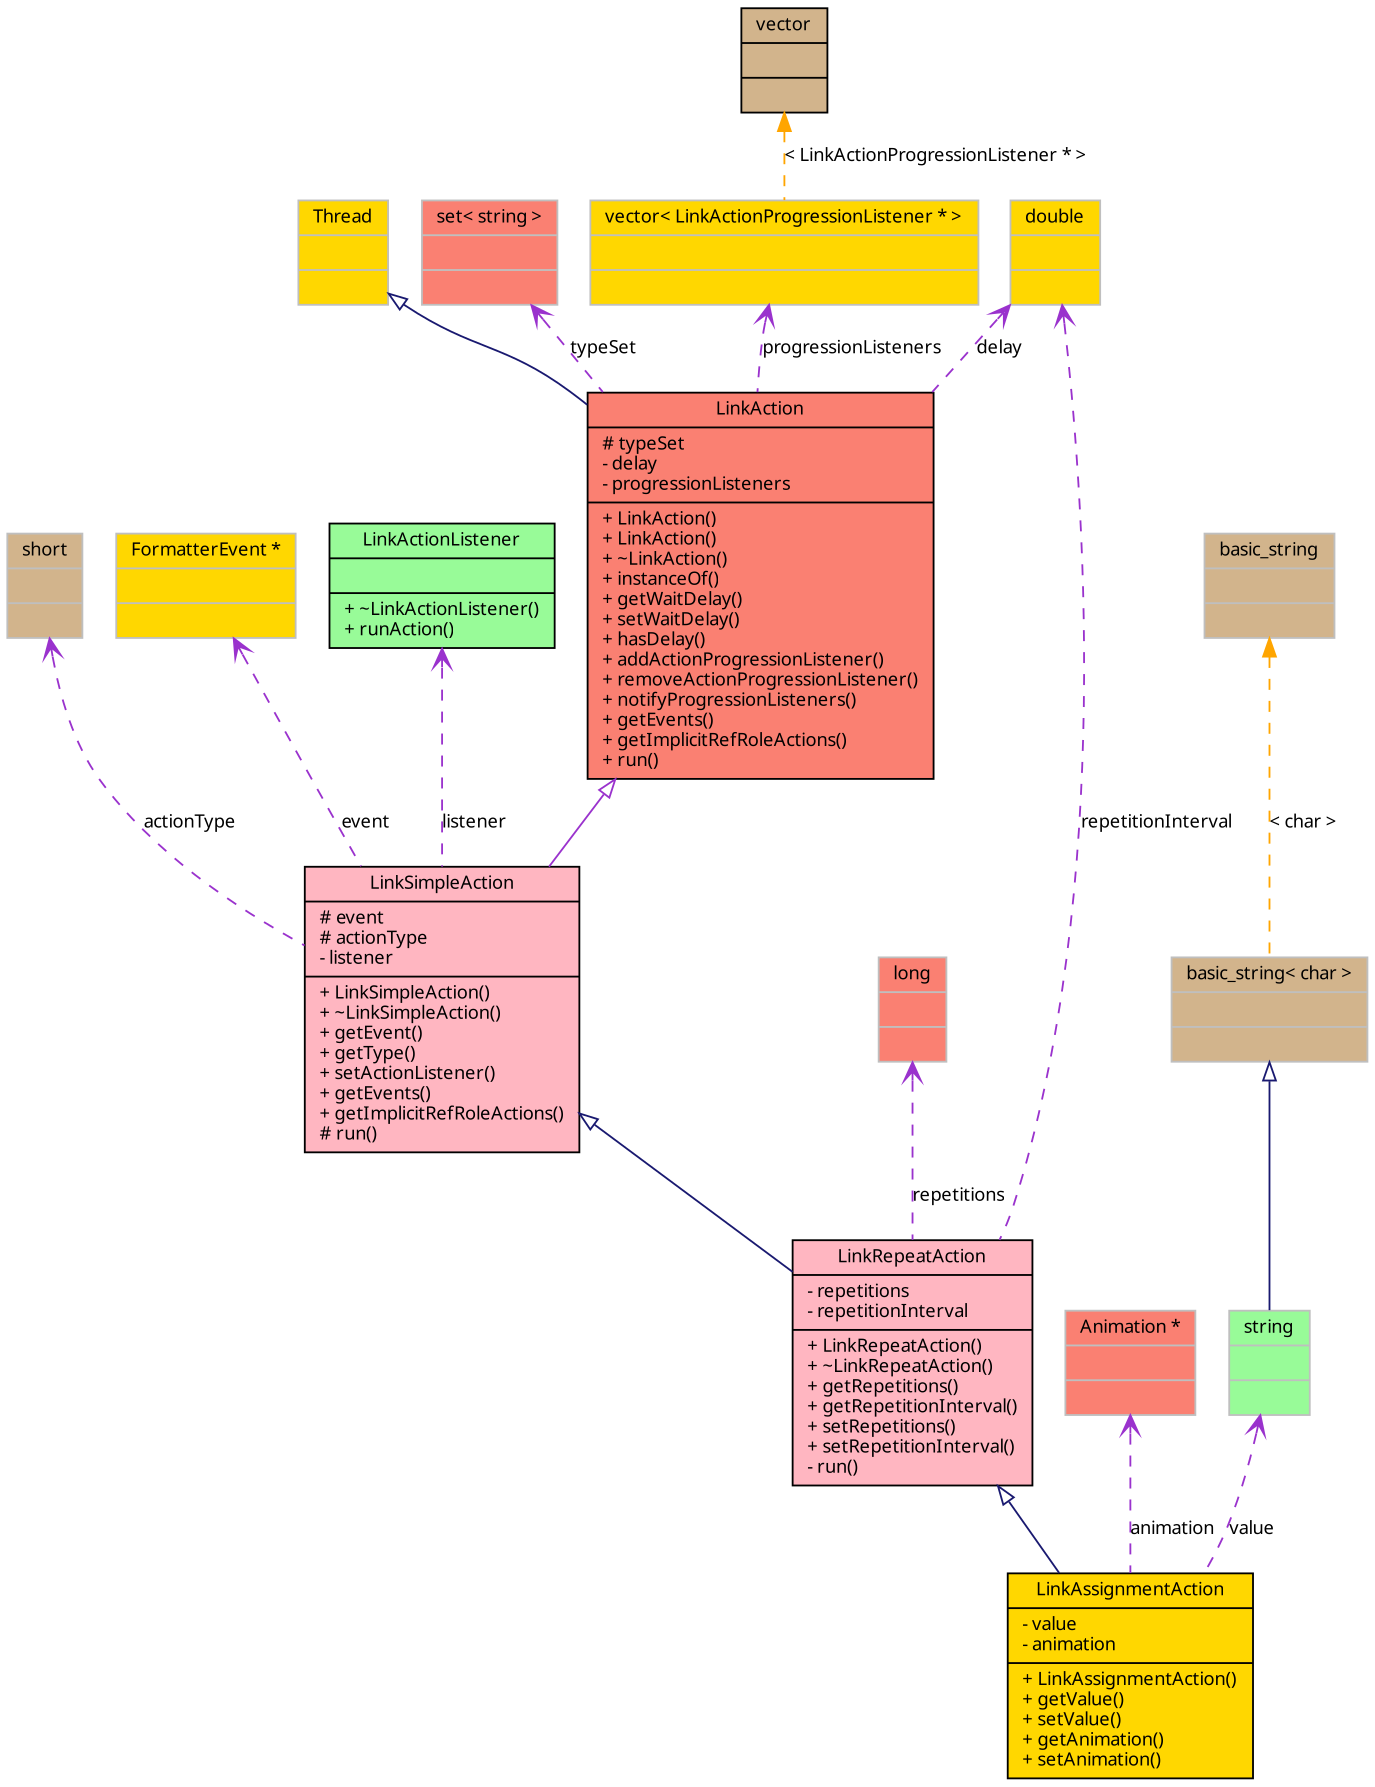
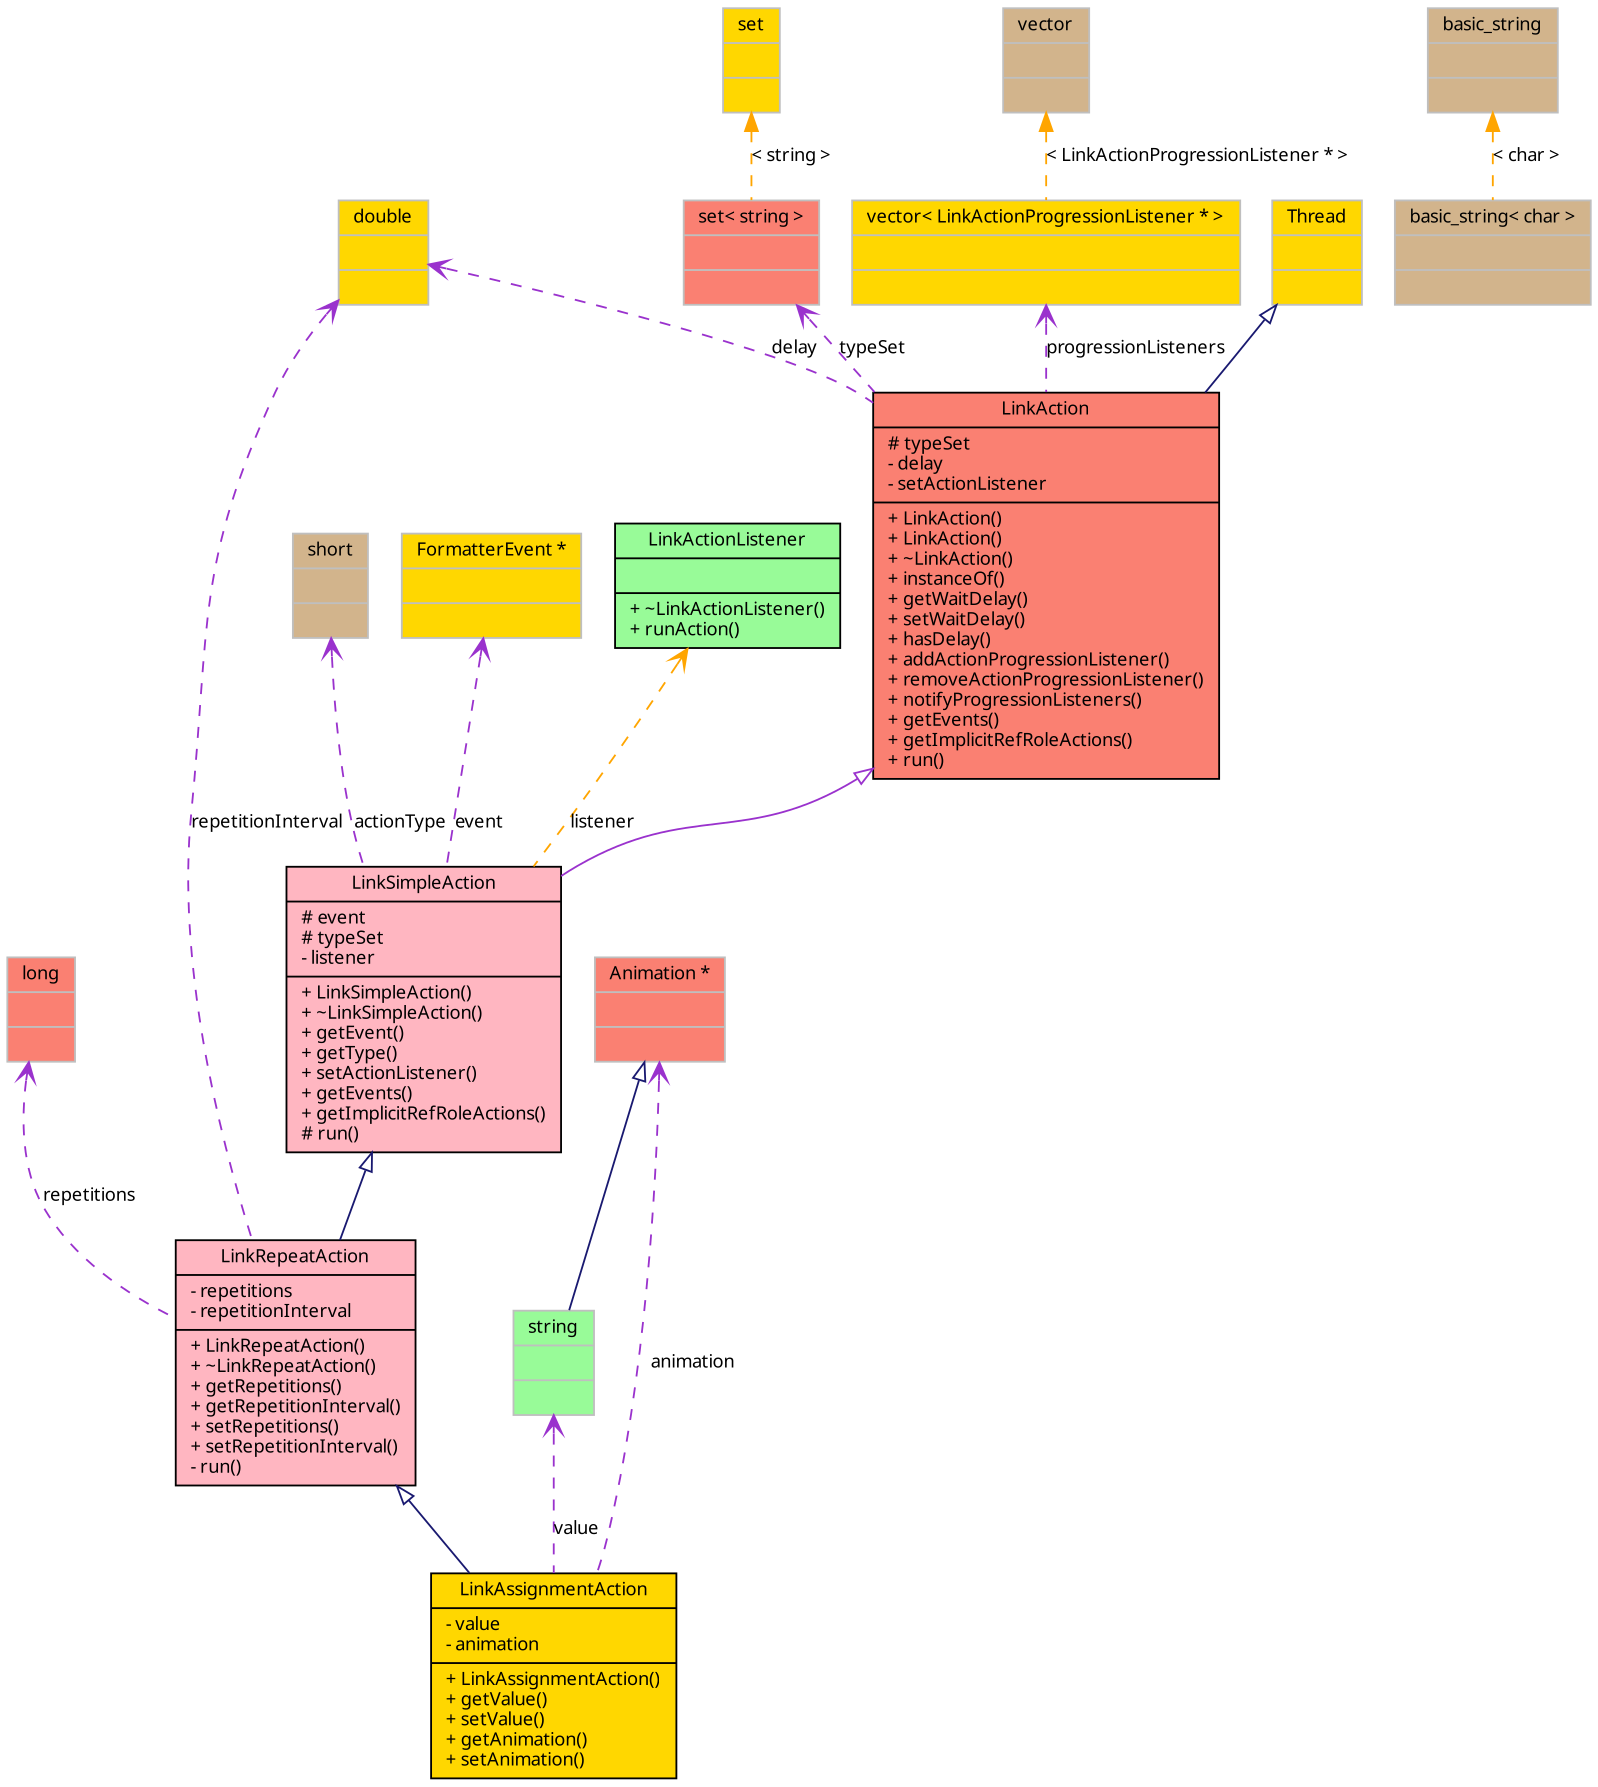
none -> (751, 60)
(784, 60) -> (1046, 60)
(697, 484) -> (968, 484)
(442, 767) -> (607, 766)
(374, 938) -> (343, 938)
(1269, 1196) -> (604, 1195)
